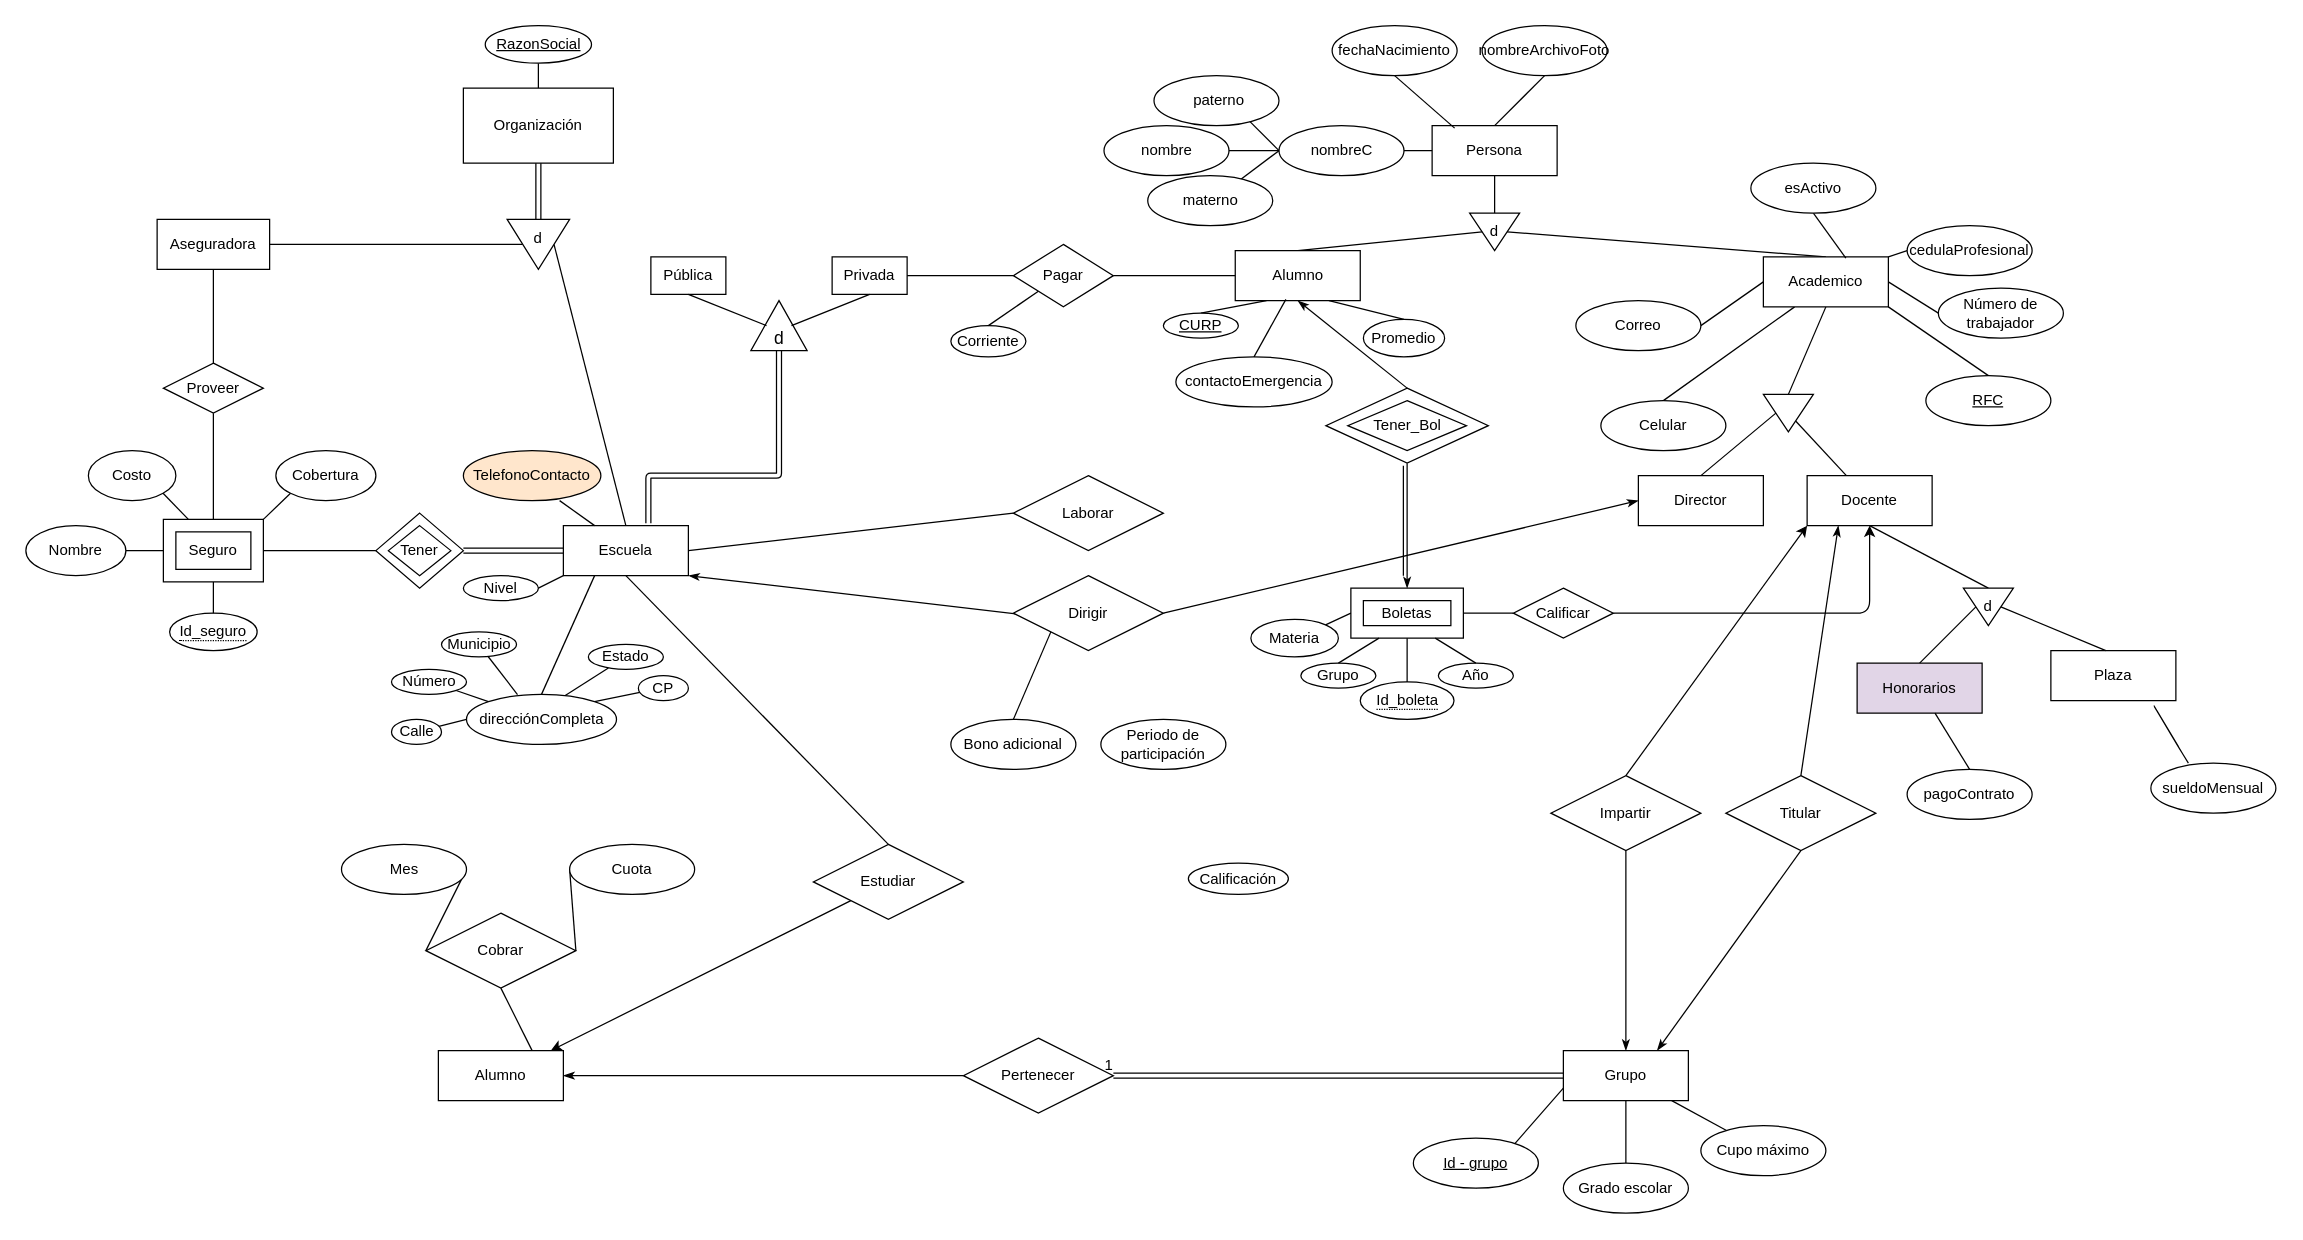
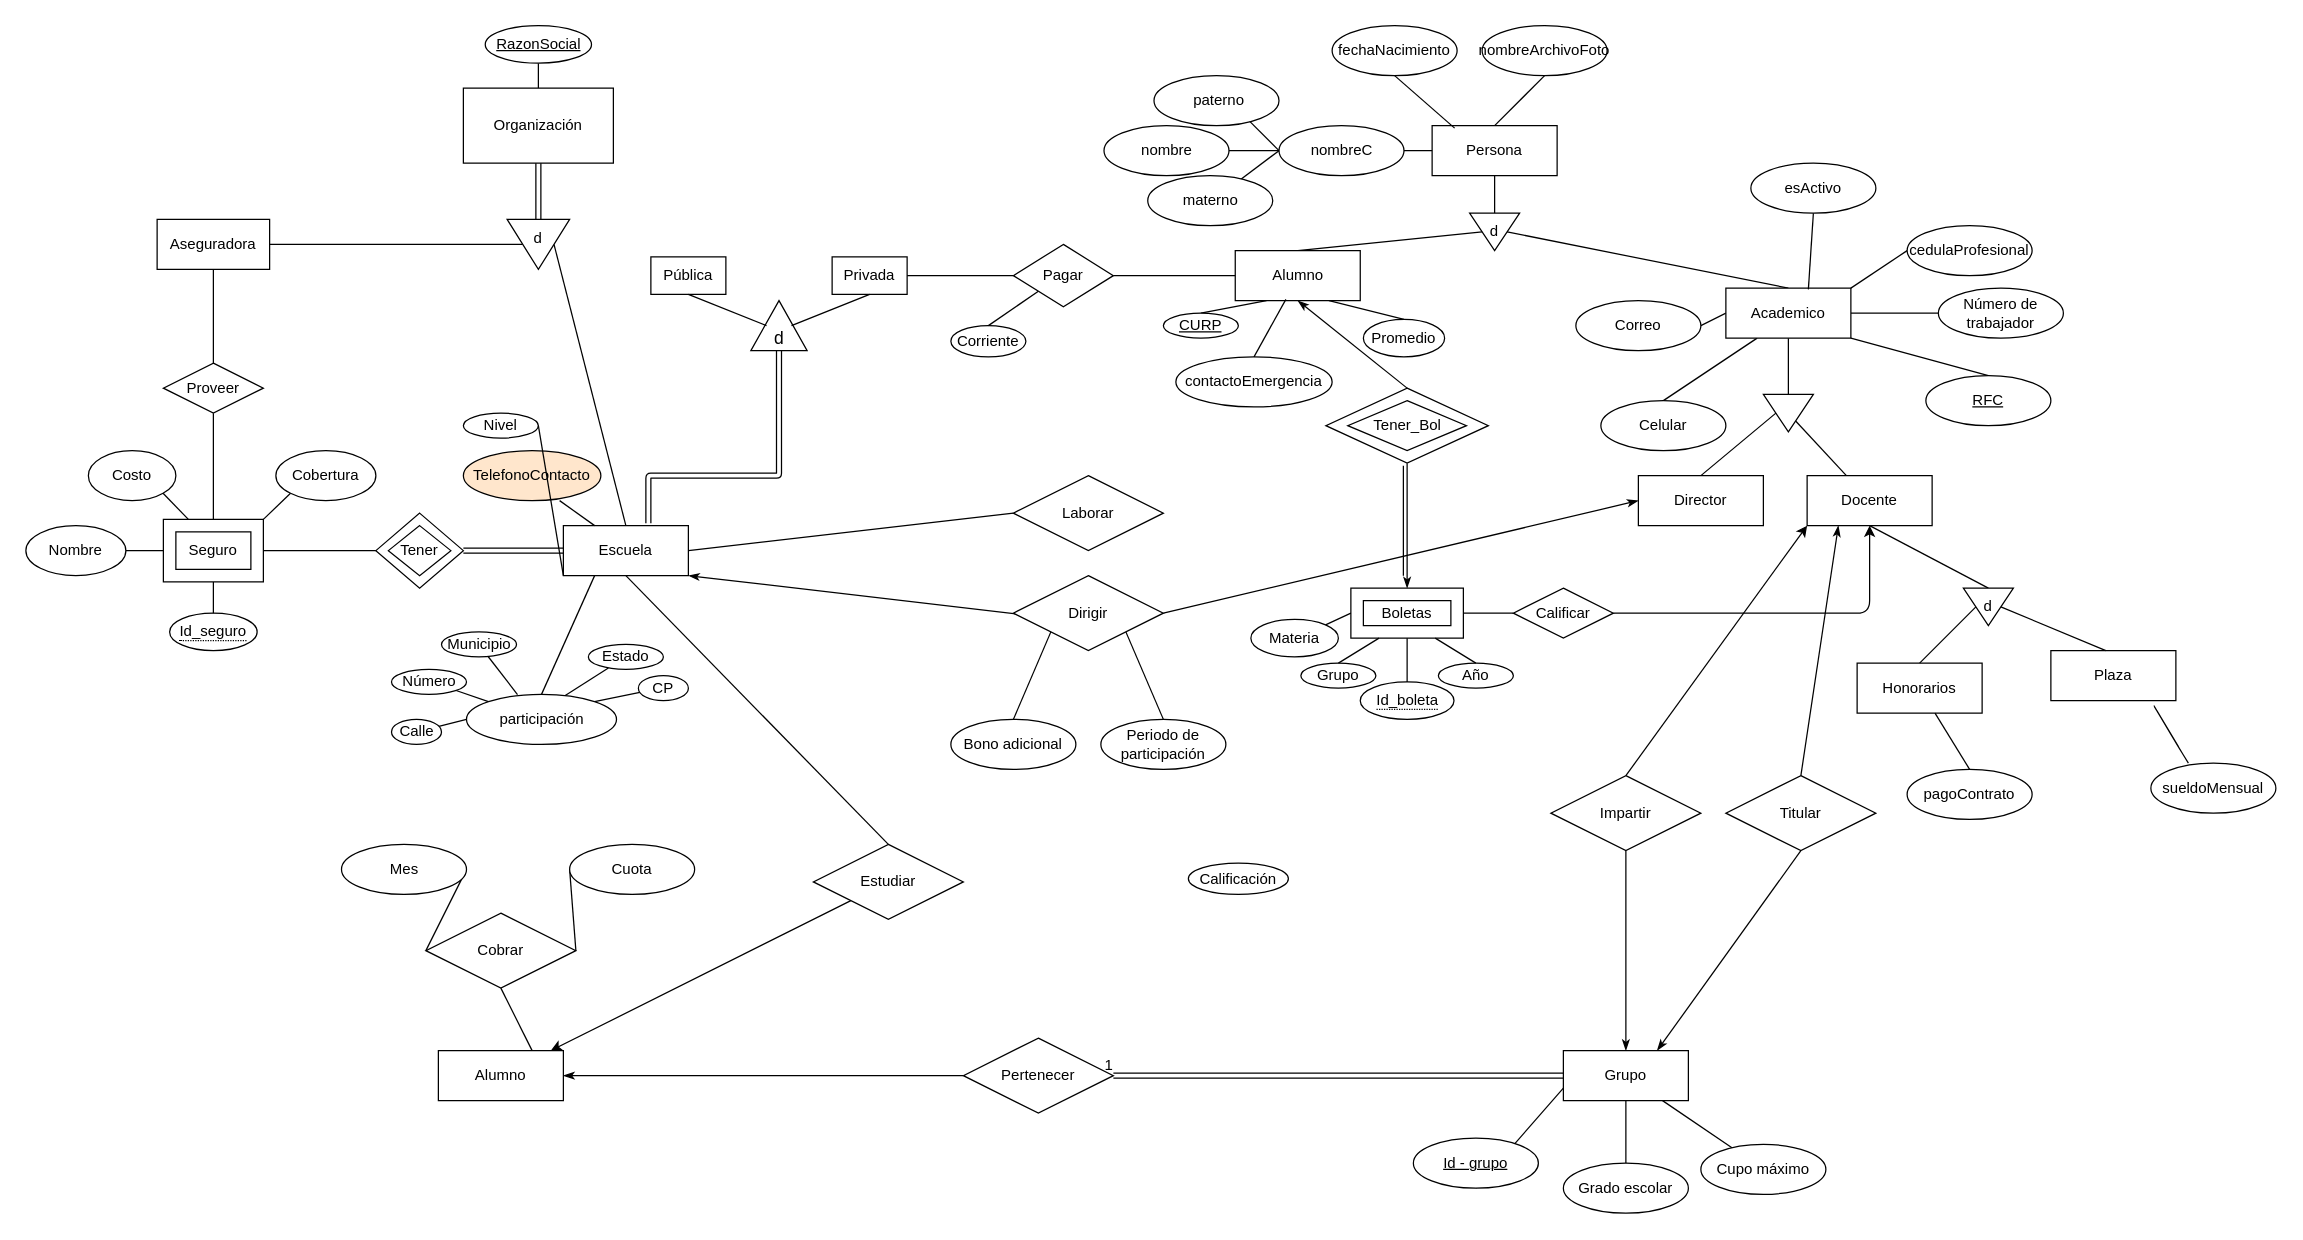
(1826, 282) -> (1788, 313)
(501, 588) -> (501, 426)
none -> (1145, 676)
(1919, 688) -> (1919, 688)
(542, 719) -> (542, 719)
(1763, 1151) -> (1763, 1169)
